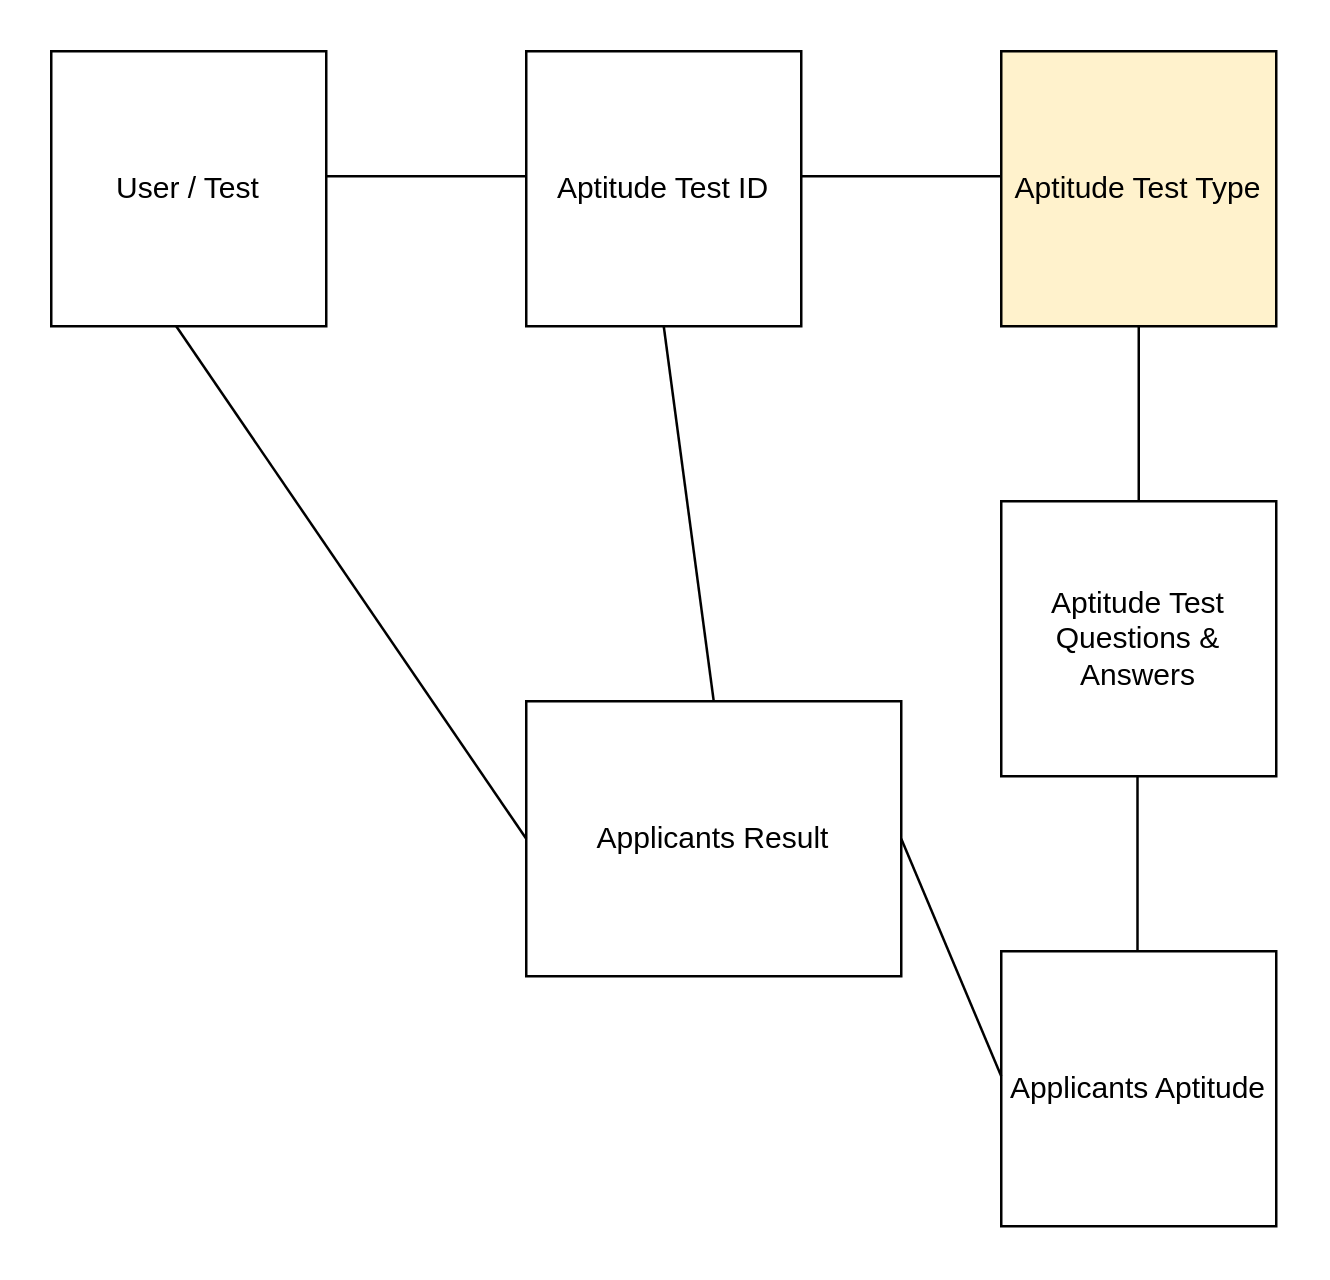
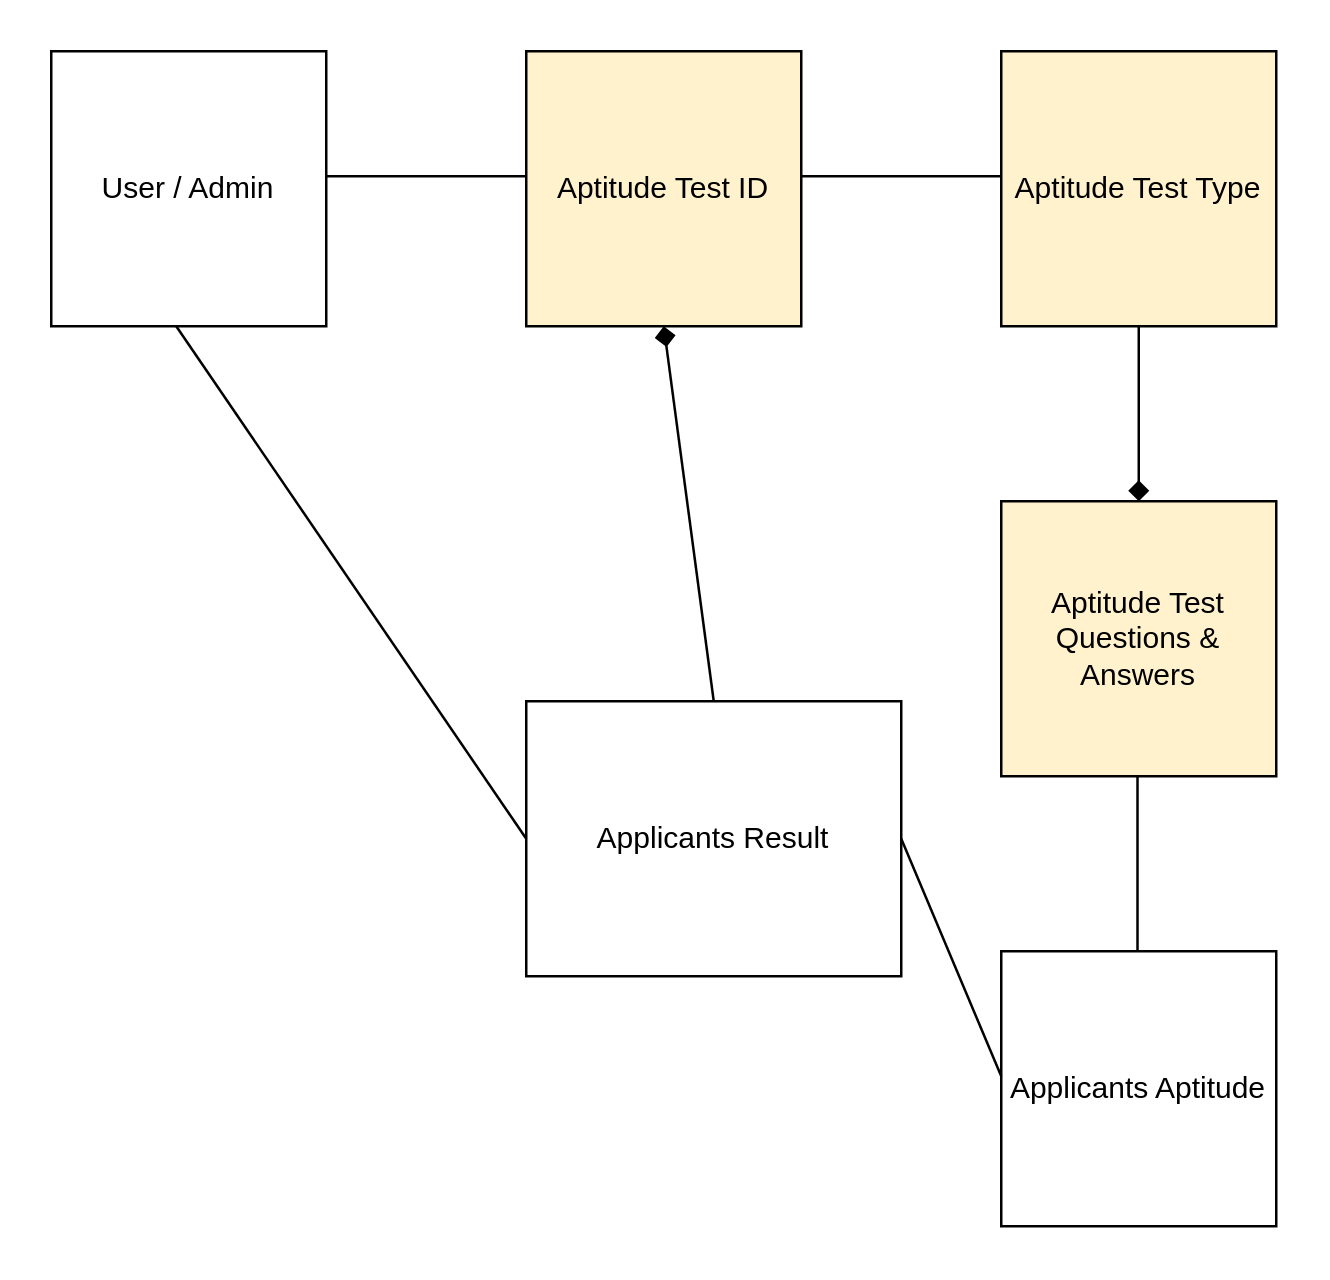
(189, 189) -> (189, 189)
(664, 189) -> (664, 189)
(665, 336) -> (666, 346)
(1139, 490) -> (1139, 481)
(1139, 639) -> (1139, 639)
